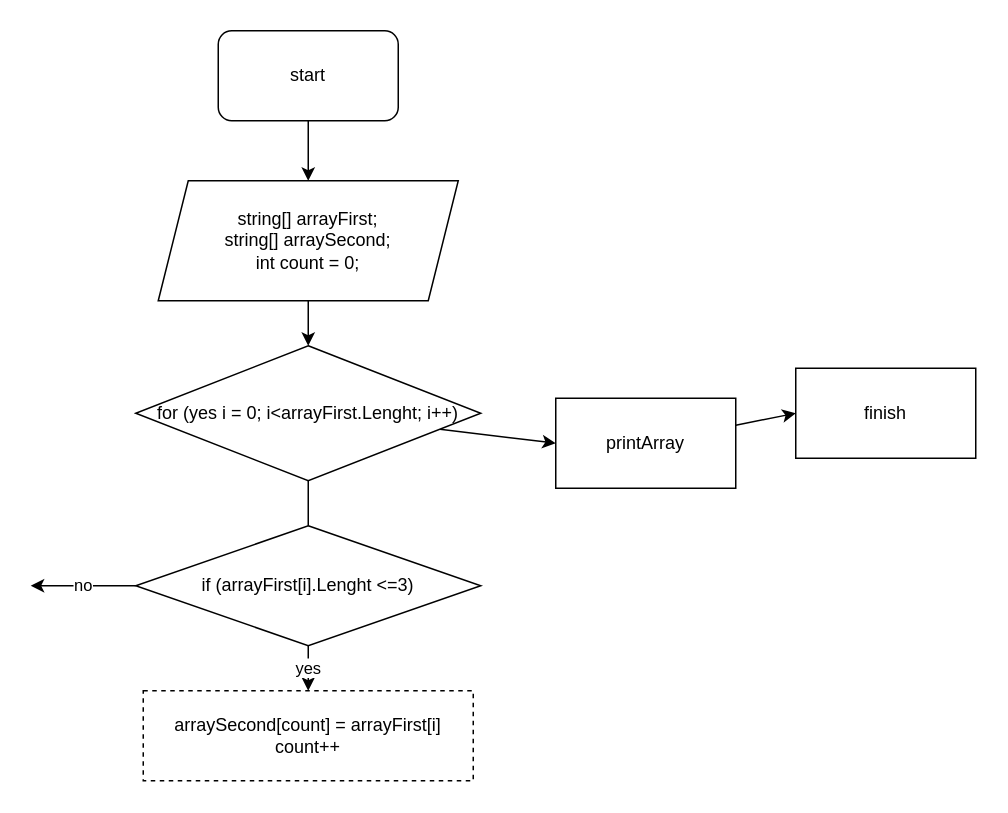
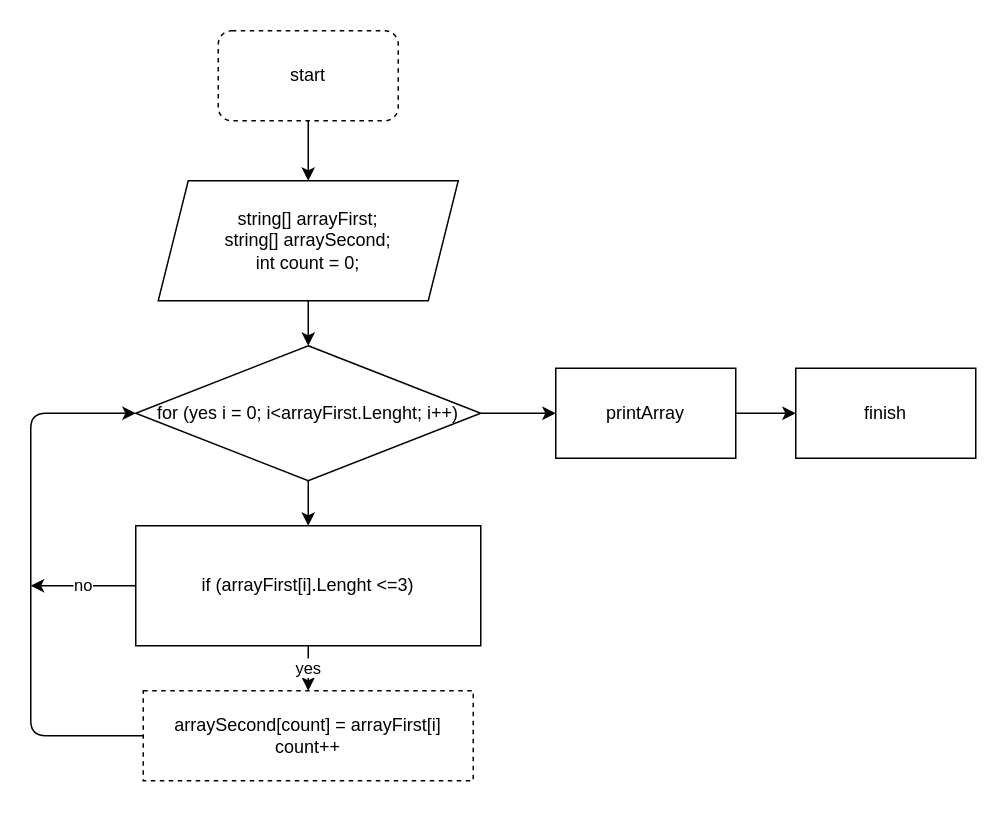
(308, 76) -> (308, 76)
(646, 443) -> (646, 413)
(308, 519) -> (308, 514)
none -> (31, 584)
(308, 586) -> (308, 586)
